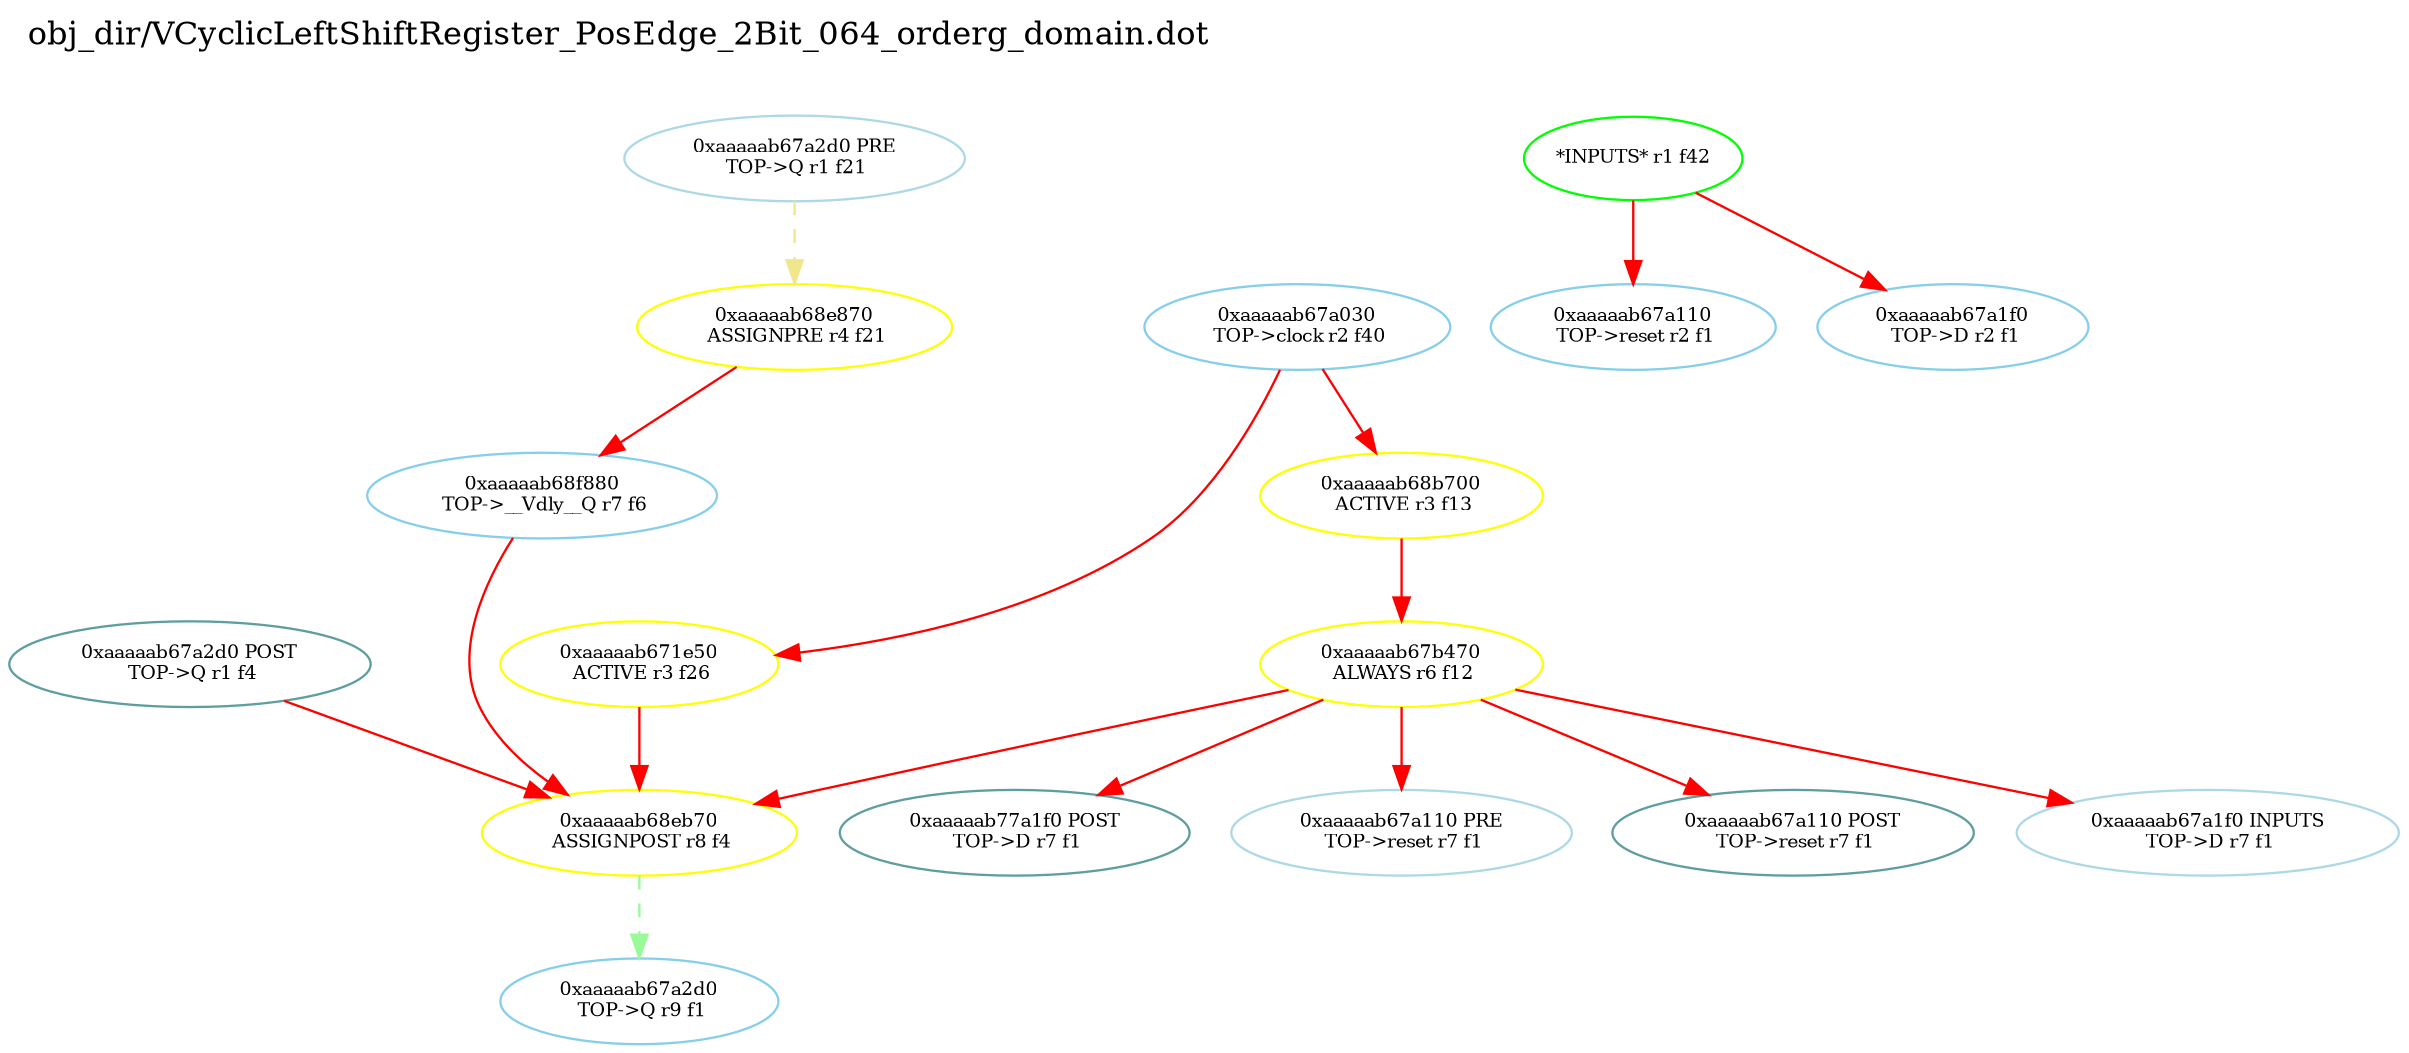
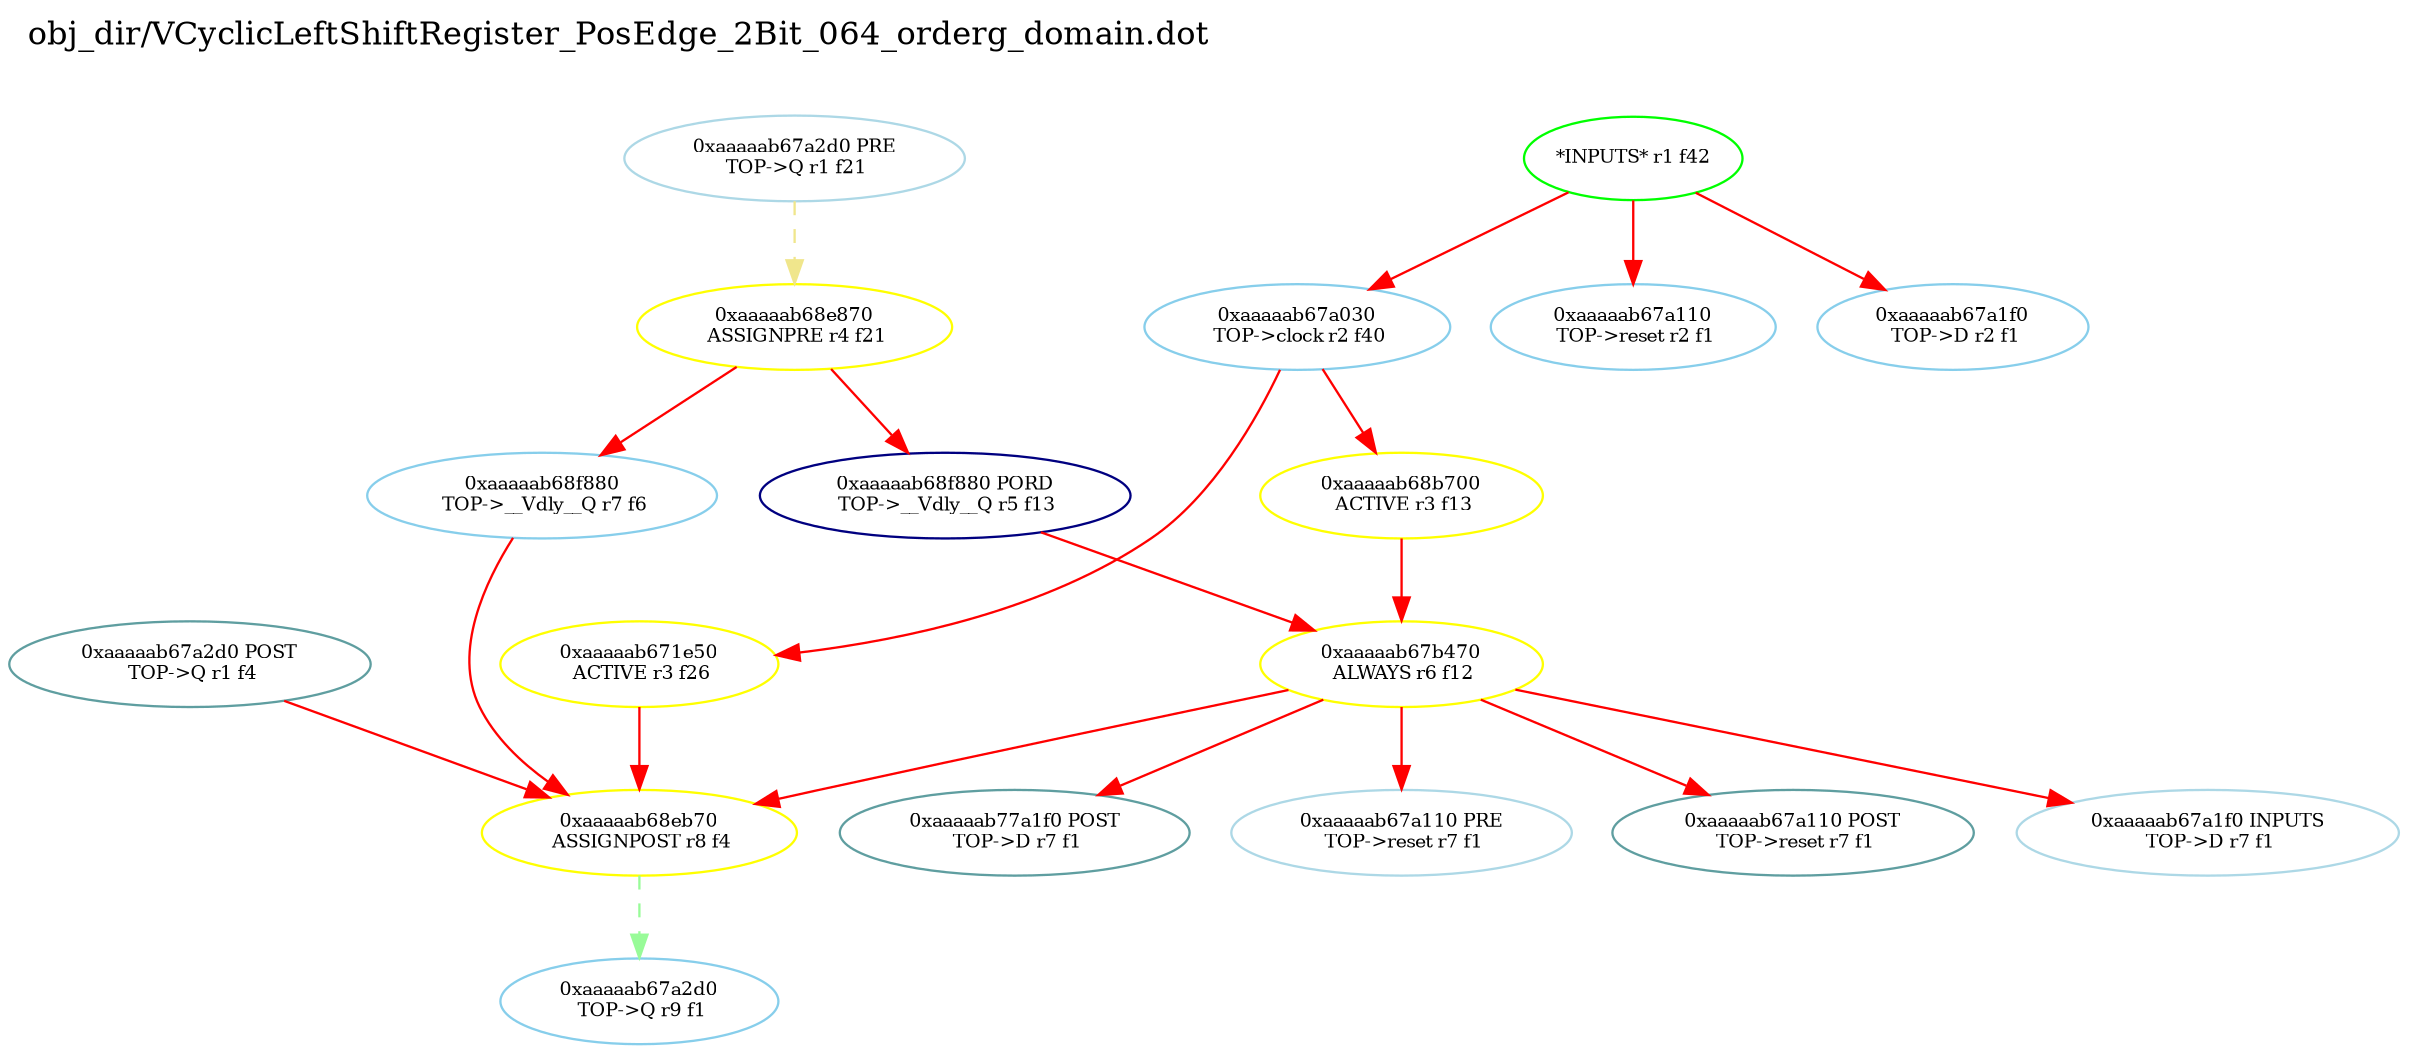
none -> (1479, 236)
none -> (945, 496)
